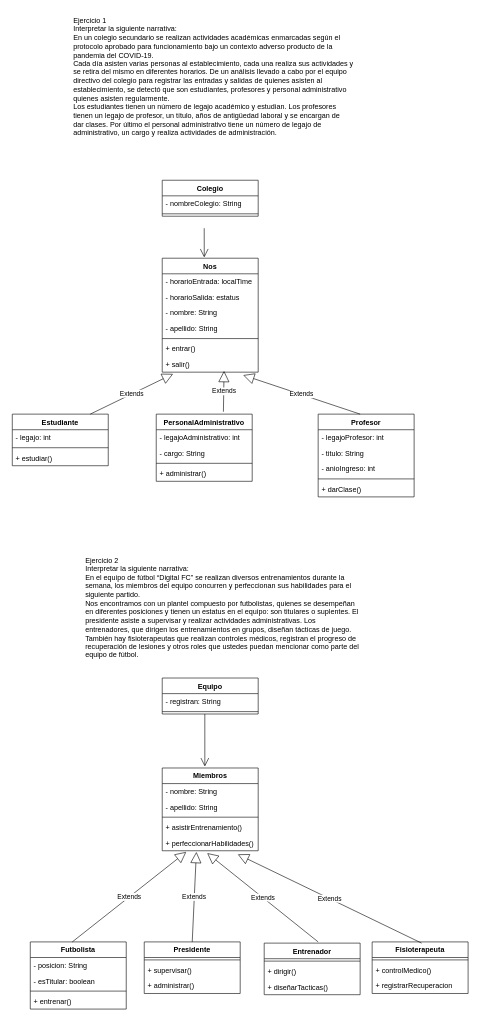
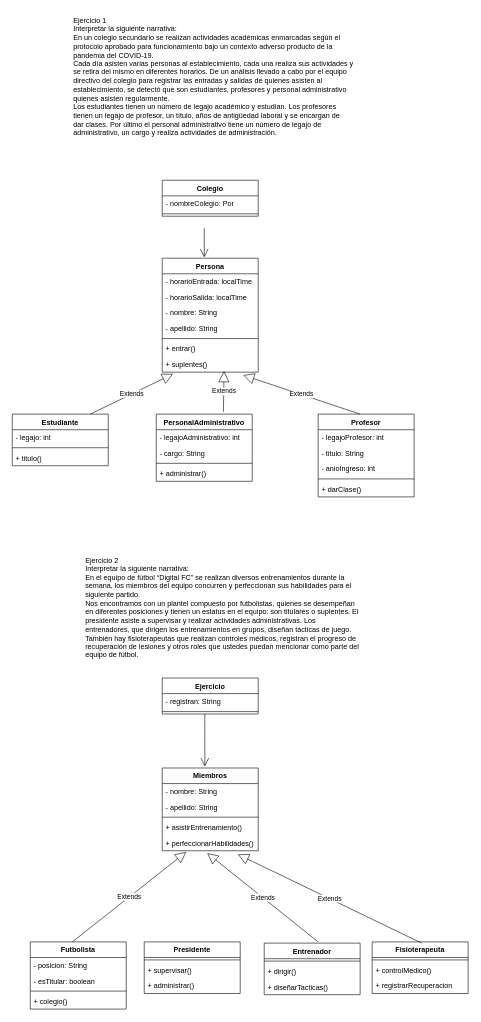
(206, 204) -> (201, 204)
(210, 266) -> (210, 266)
(208, 298) -> (210, 298)
(181, 365) -> (190, 365)
(38, 458) -> (33, 458)
(210, 686) -> (210, 686)
(194, 904) -> none
(57, 1002) -> (53, 1002)
